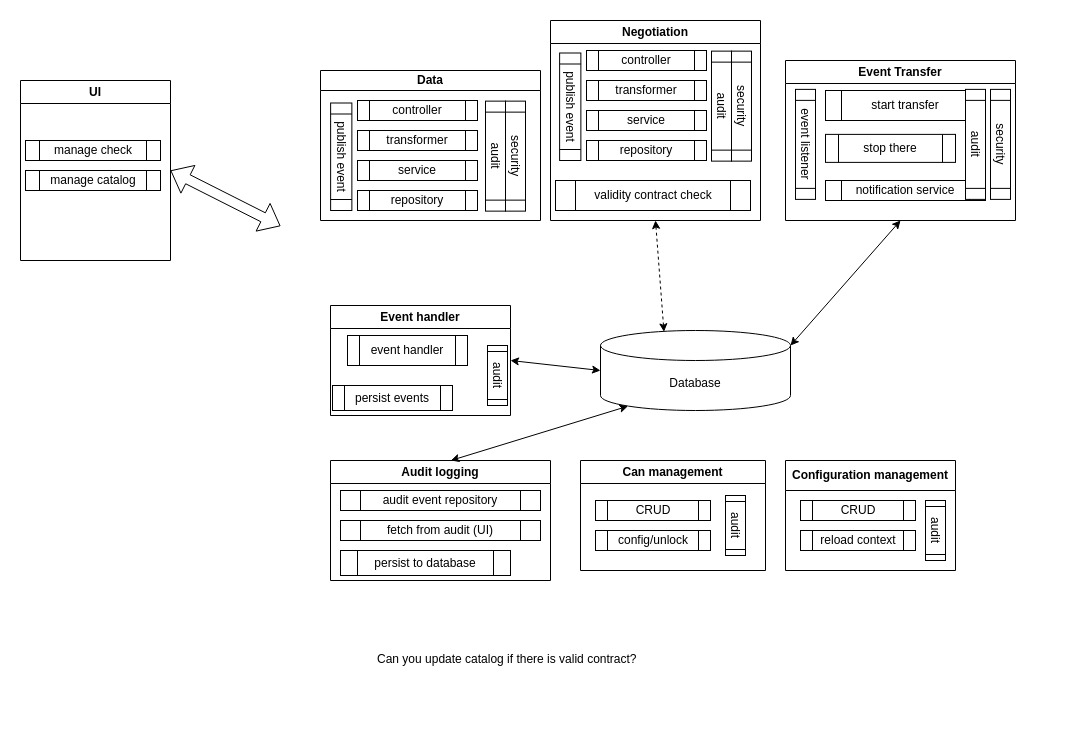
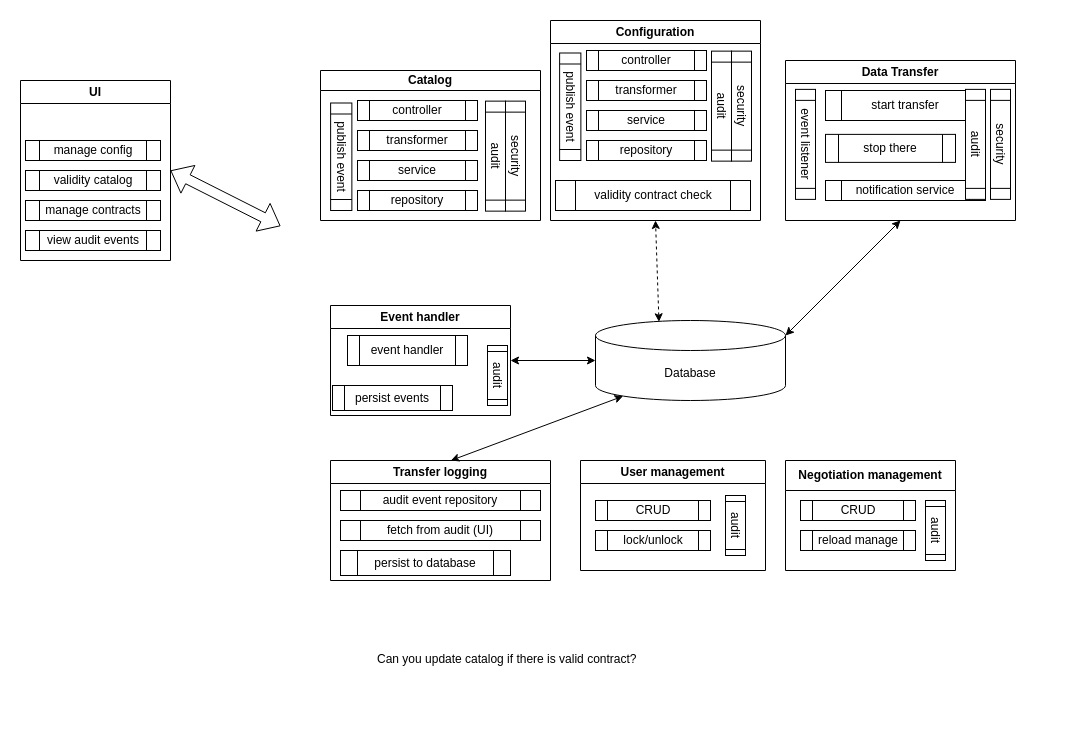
(656, 33) -> (656, 33)
(901, 73) -> (901, 73)
(431, 81) -> (431, 81)
(94, 151) -> (94, 151)
(94, 181) -> (94, 181)
none -> (93, 211)
none -> (93, 241)
(696, 371) -> (691, 361)
(441, 473) -> (441, 473)
(673, 473) -> (673, 473)
(871, 476) -> (871, 476)
(654, 541) -> (654, 541)
(859, 541) -> (859, 541)
